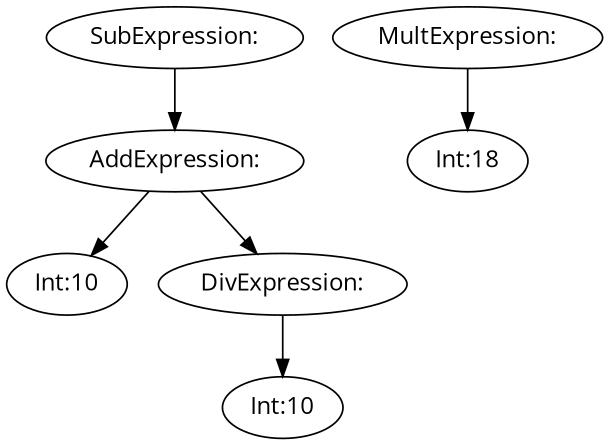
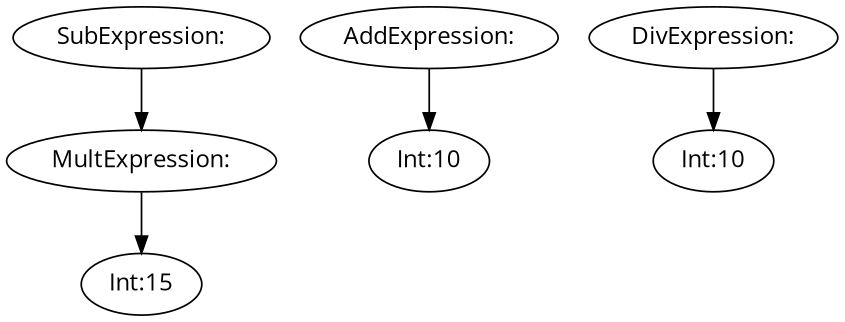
(175, 91) -> (142, 91)
(468, 161) -> (142, 284)
(223, 216) -> none
